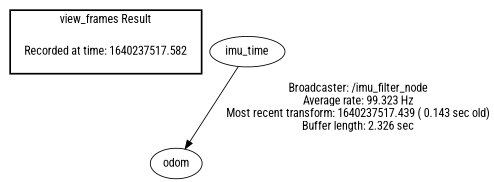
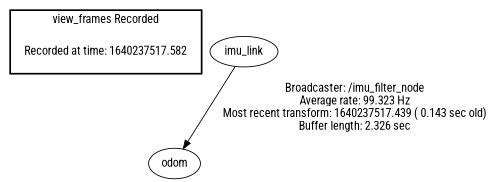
(106, 20) -> (106, 20)
(247, 52) -> (244, 52)
